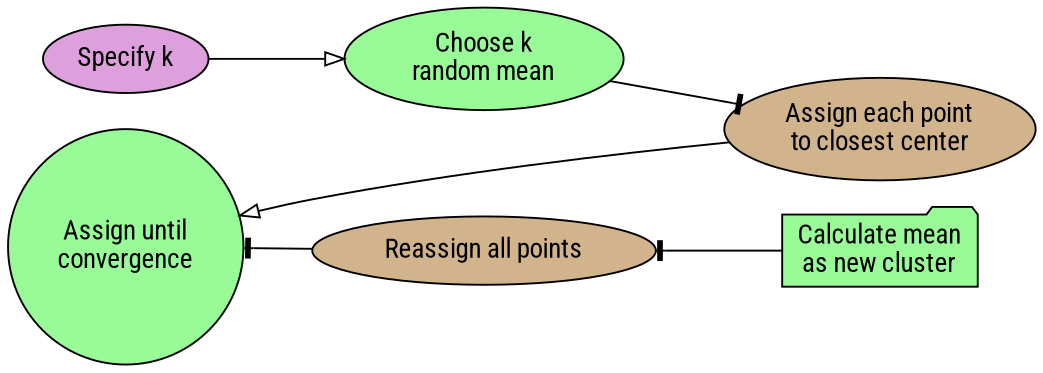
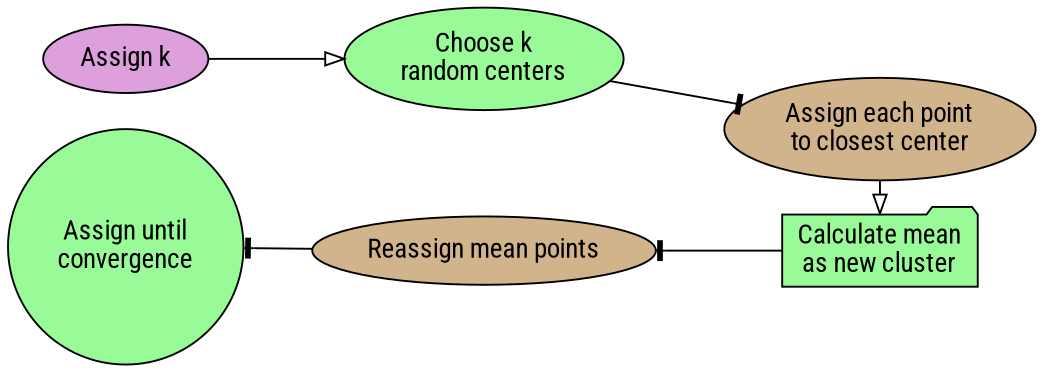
(126, 59) -> (126, 59)
(484, 59) -> (484, 59)
(493, 170) -> (880, 188)
(484, 251) -> (484, 251)
